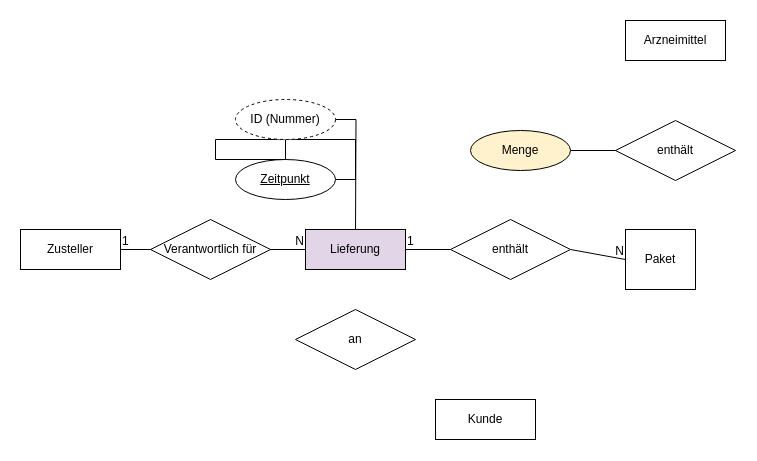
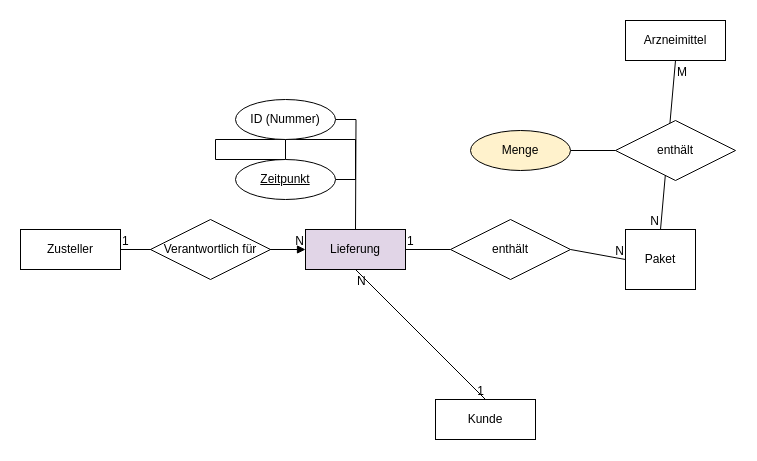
none -> (673, 93)
(286, 120) -> (286, 120)
(300, 250) -> (296, 250)
none -> (420, 334)
(356, 340) -> none
